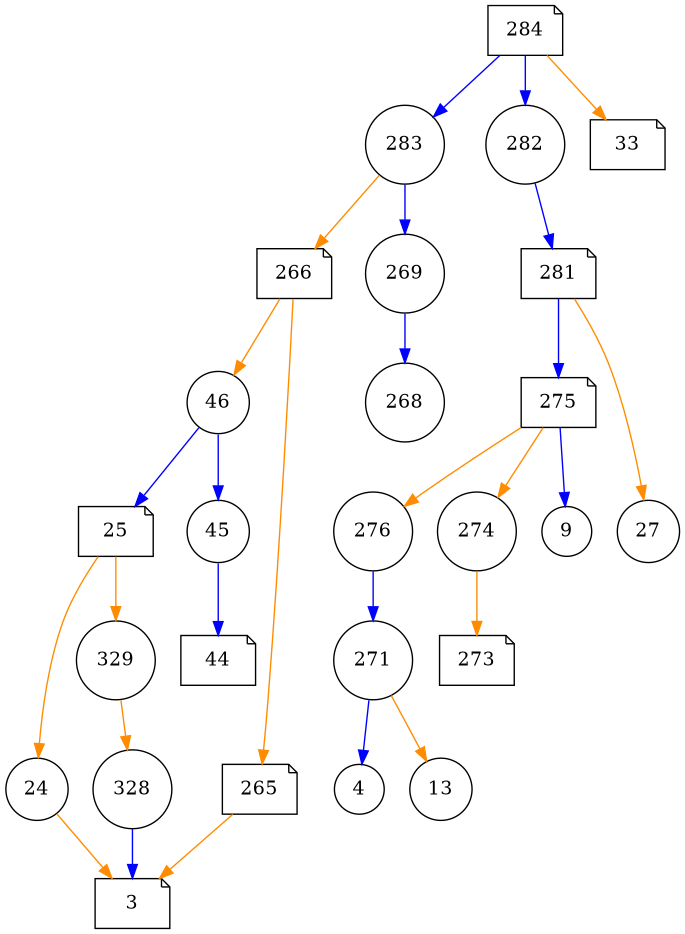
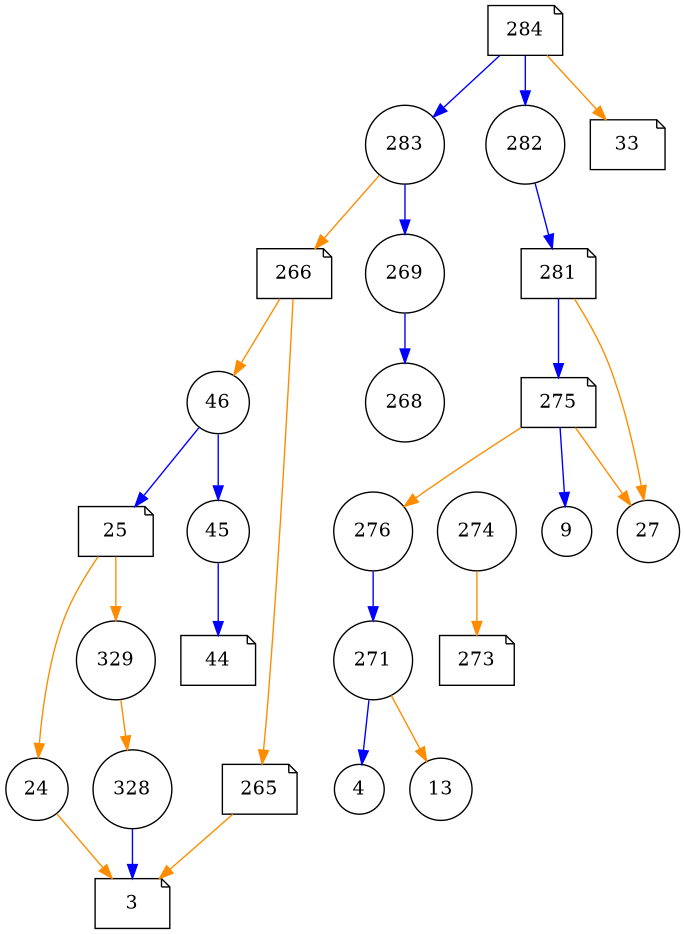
(524, 457) -> (599, 460)
